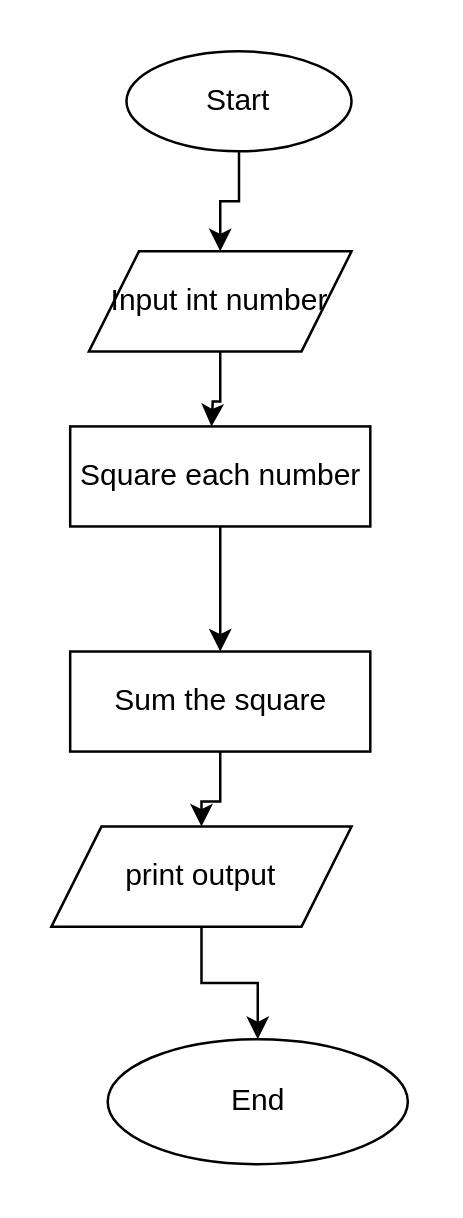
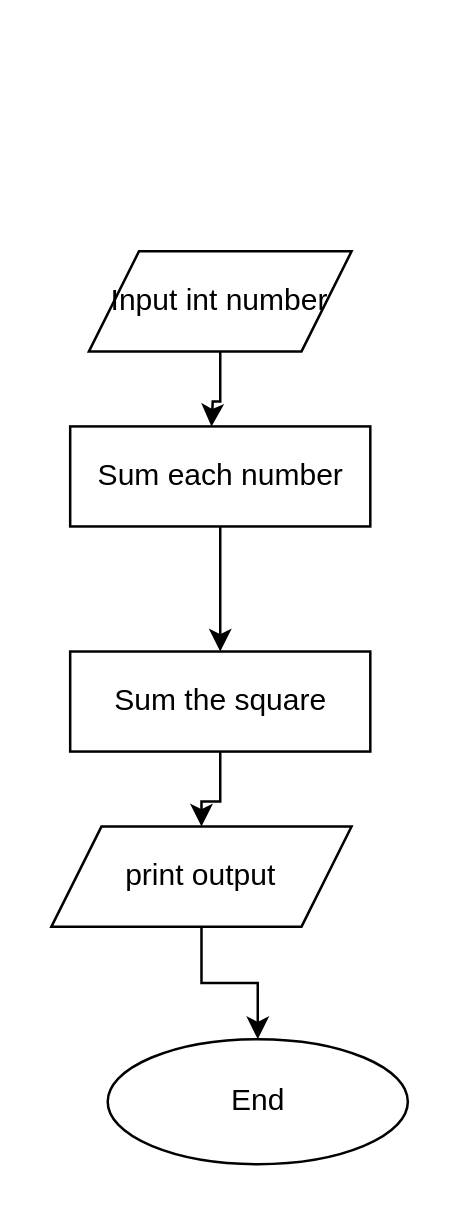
(239, 101) -> none
(238, 201) -> none
(221, 476) -> (221, 476)
